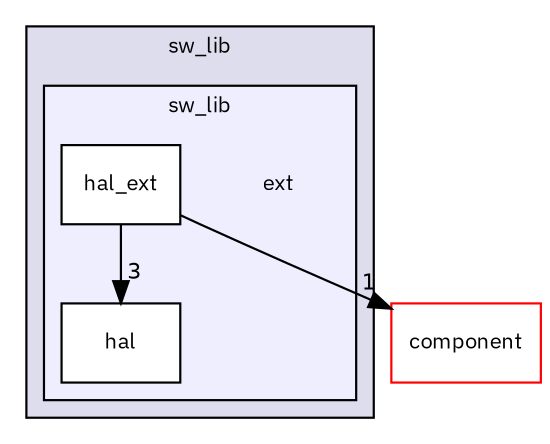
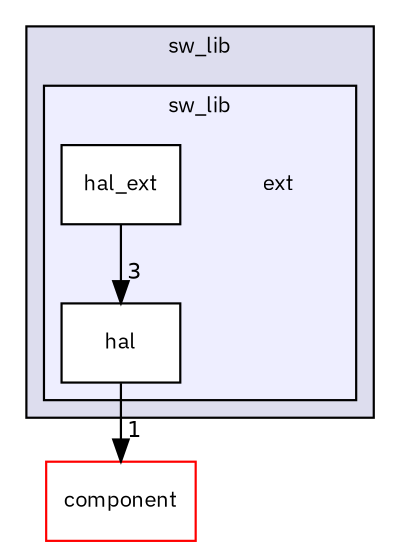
(276, 258) -> (121, 411)
